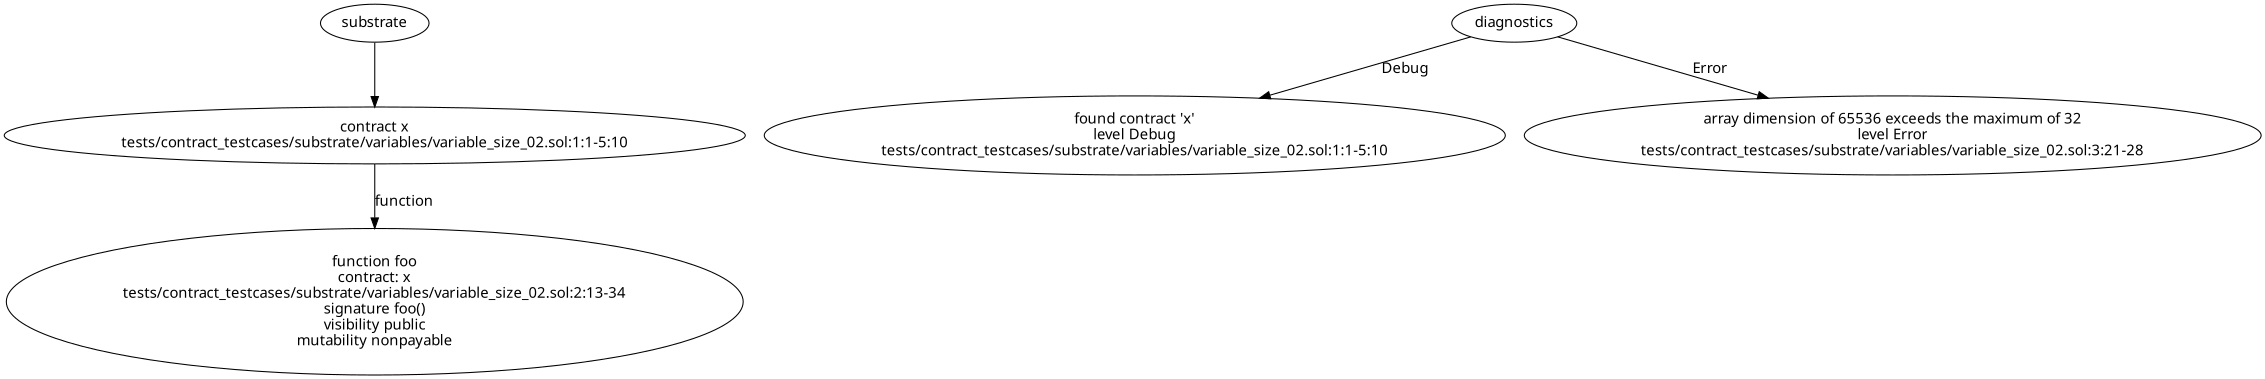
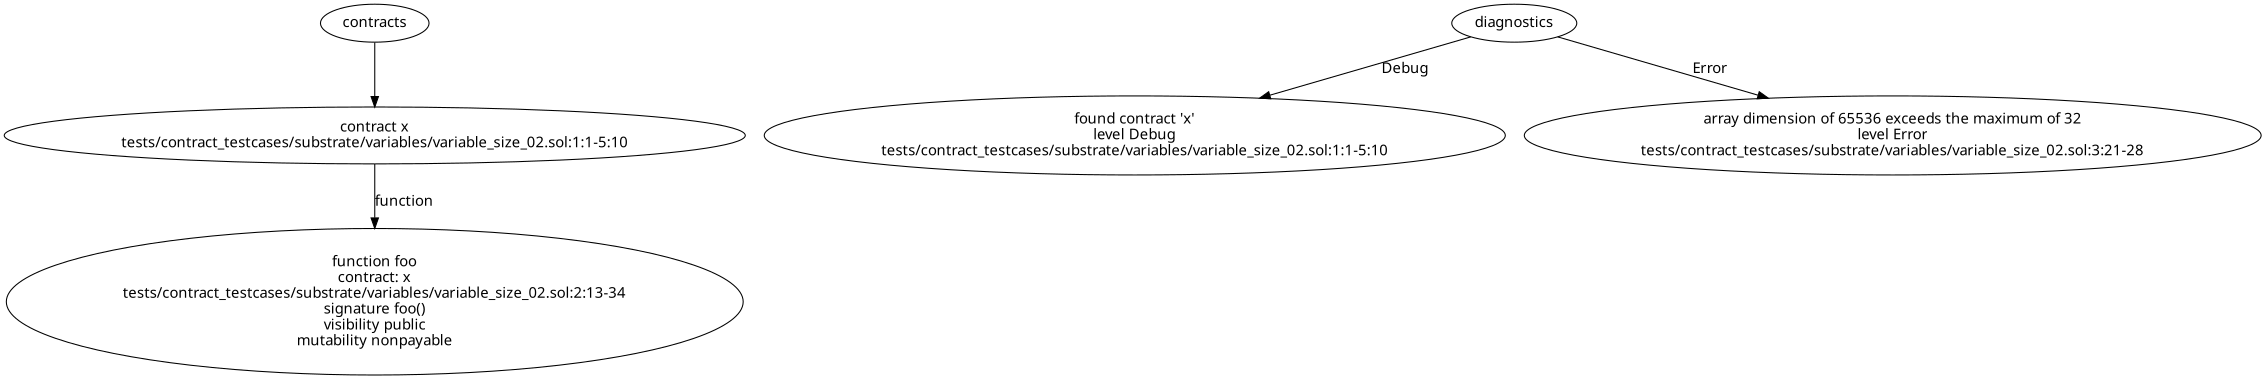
(375, 23) -> (375, 23)
